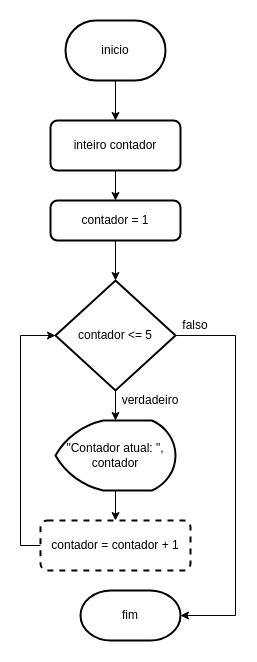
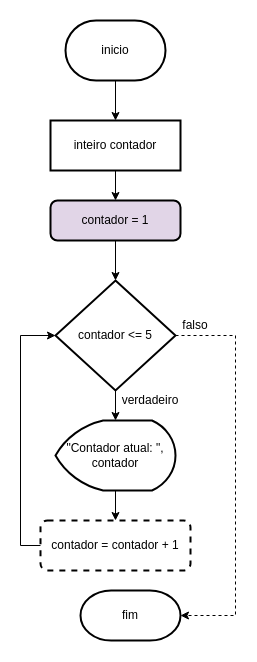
(116, 146) -> (116, 146)
(116, 221) -> (116, 221)
(236, 470) -> (236, 470)
